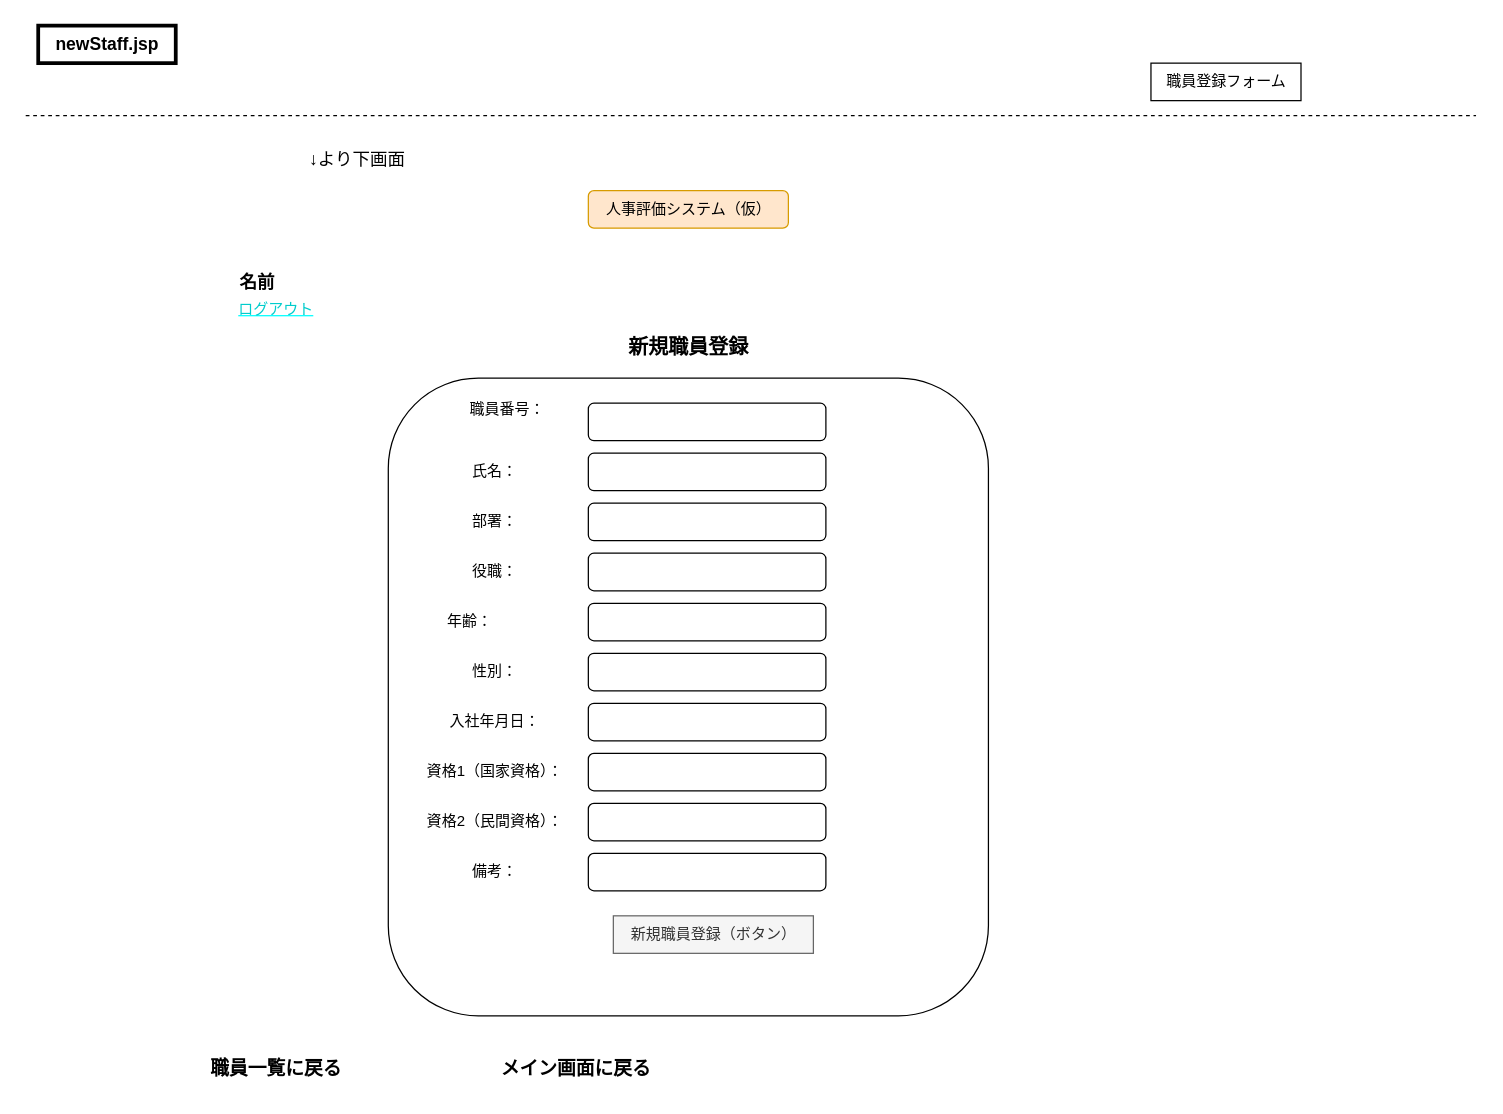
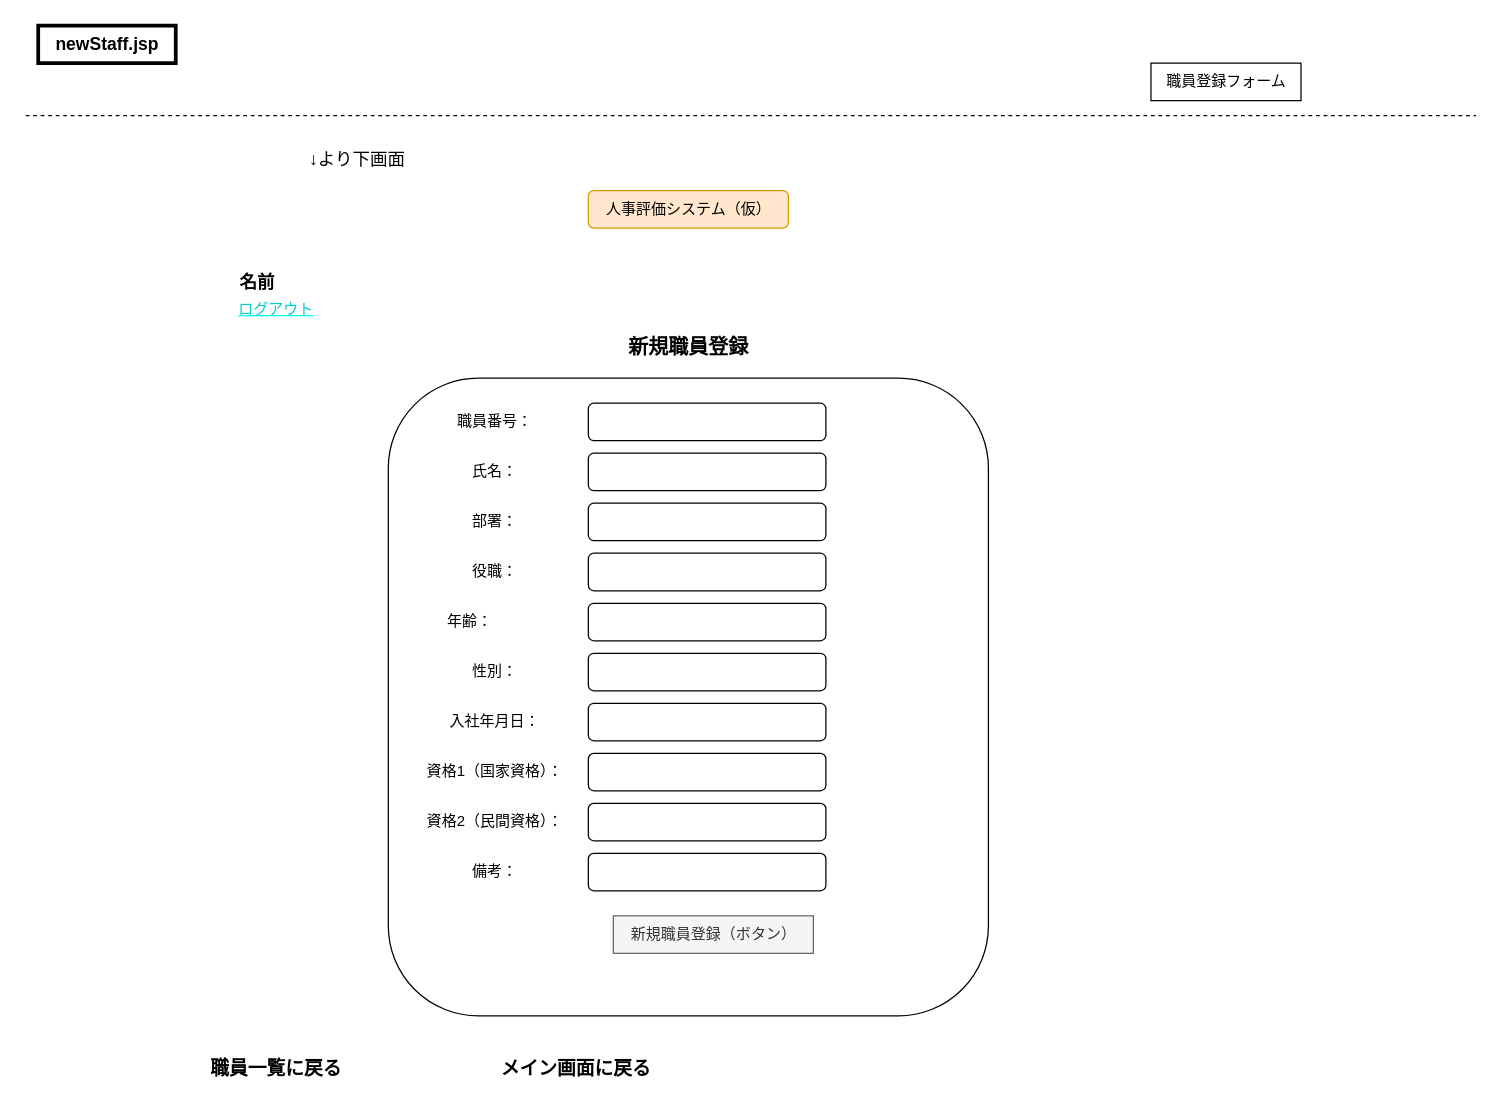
(507, 409) -> (494, 422)
